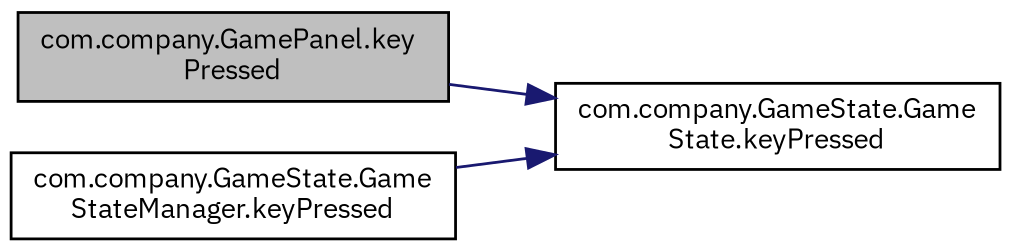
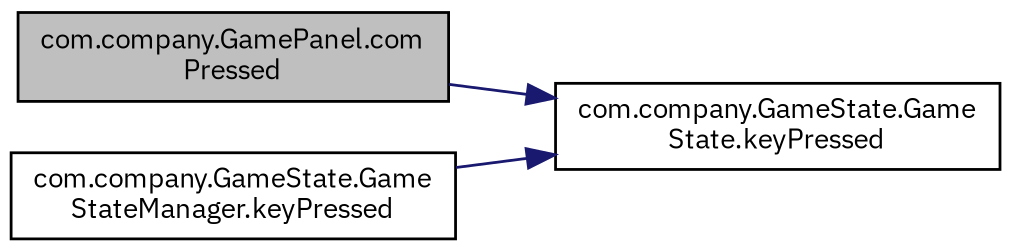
(233, 57) -> (233, 57)
